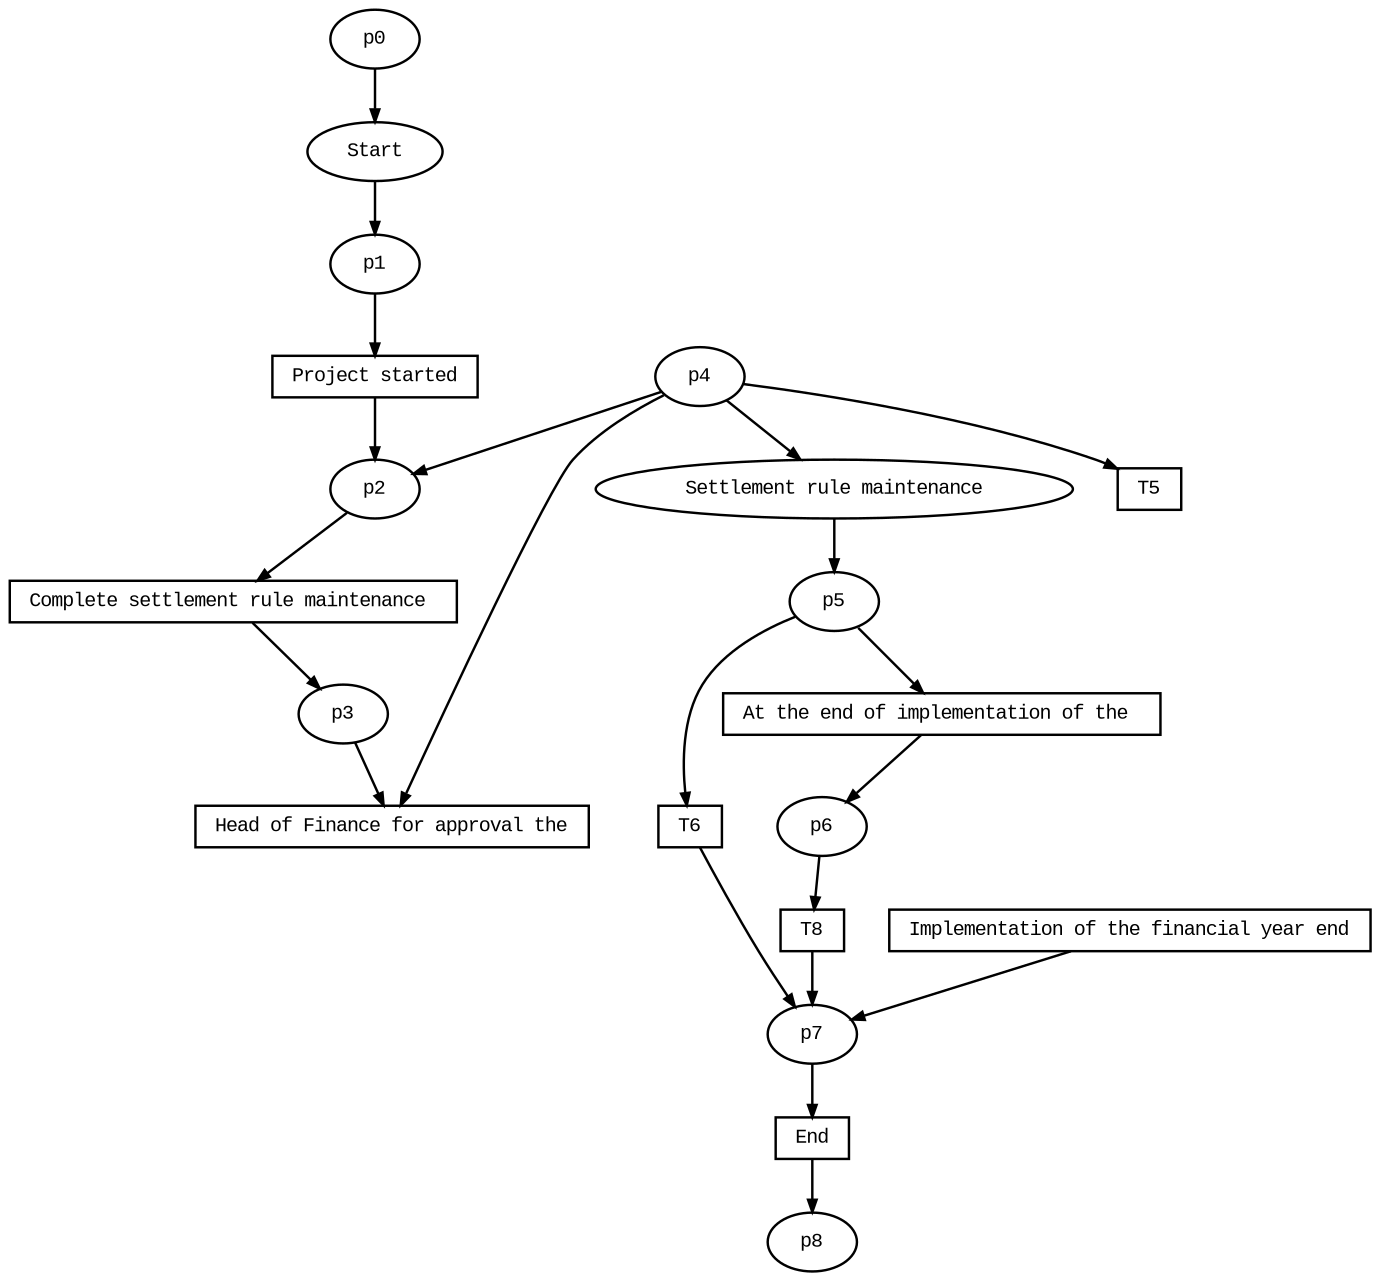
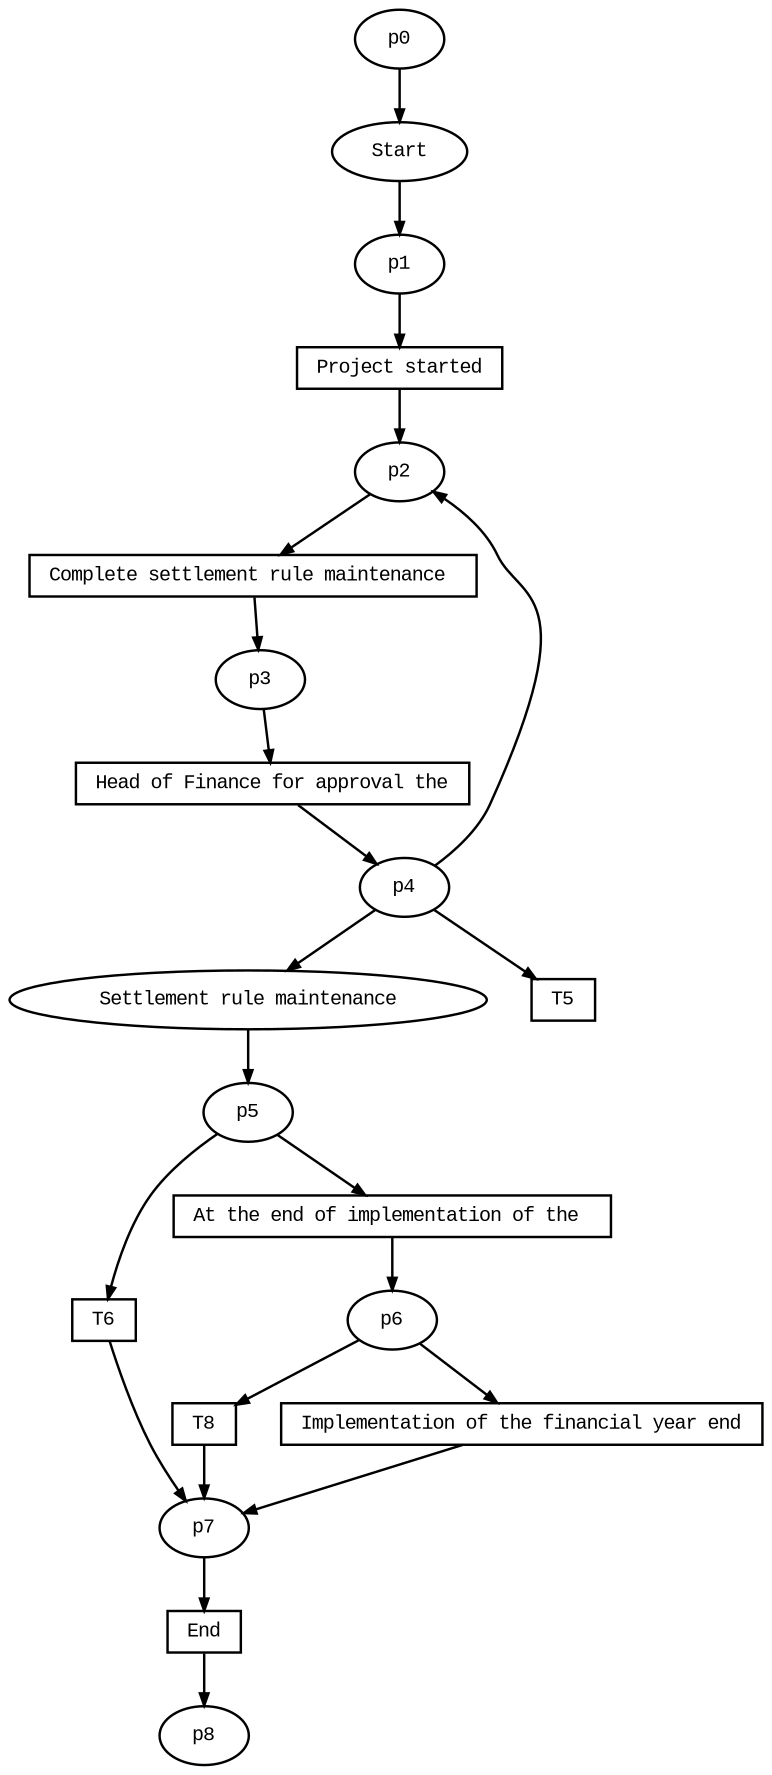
(510, 574) -> (332, 831)
none -> (453, 1369)
